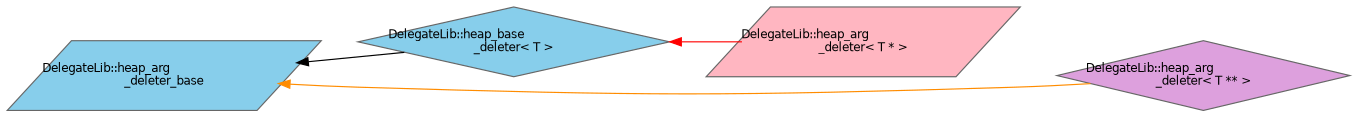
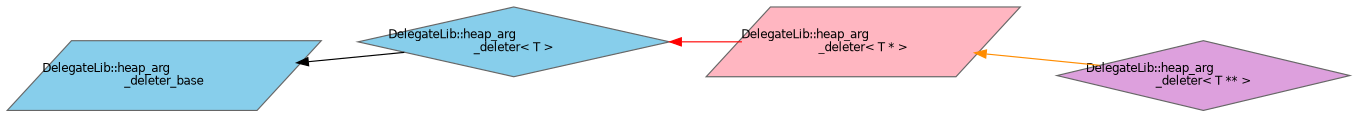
(514, 42) -> (514, 42)
(690, 94) -> (1043, 60)
